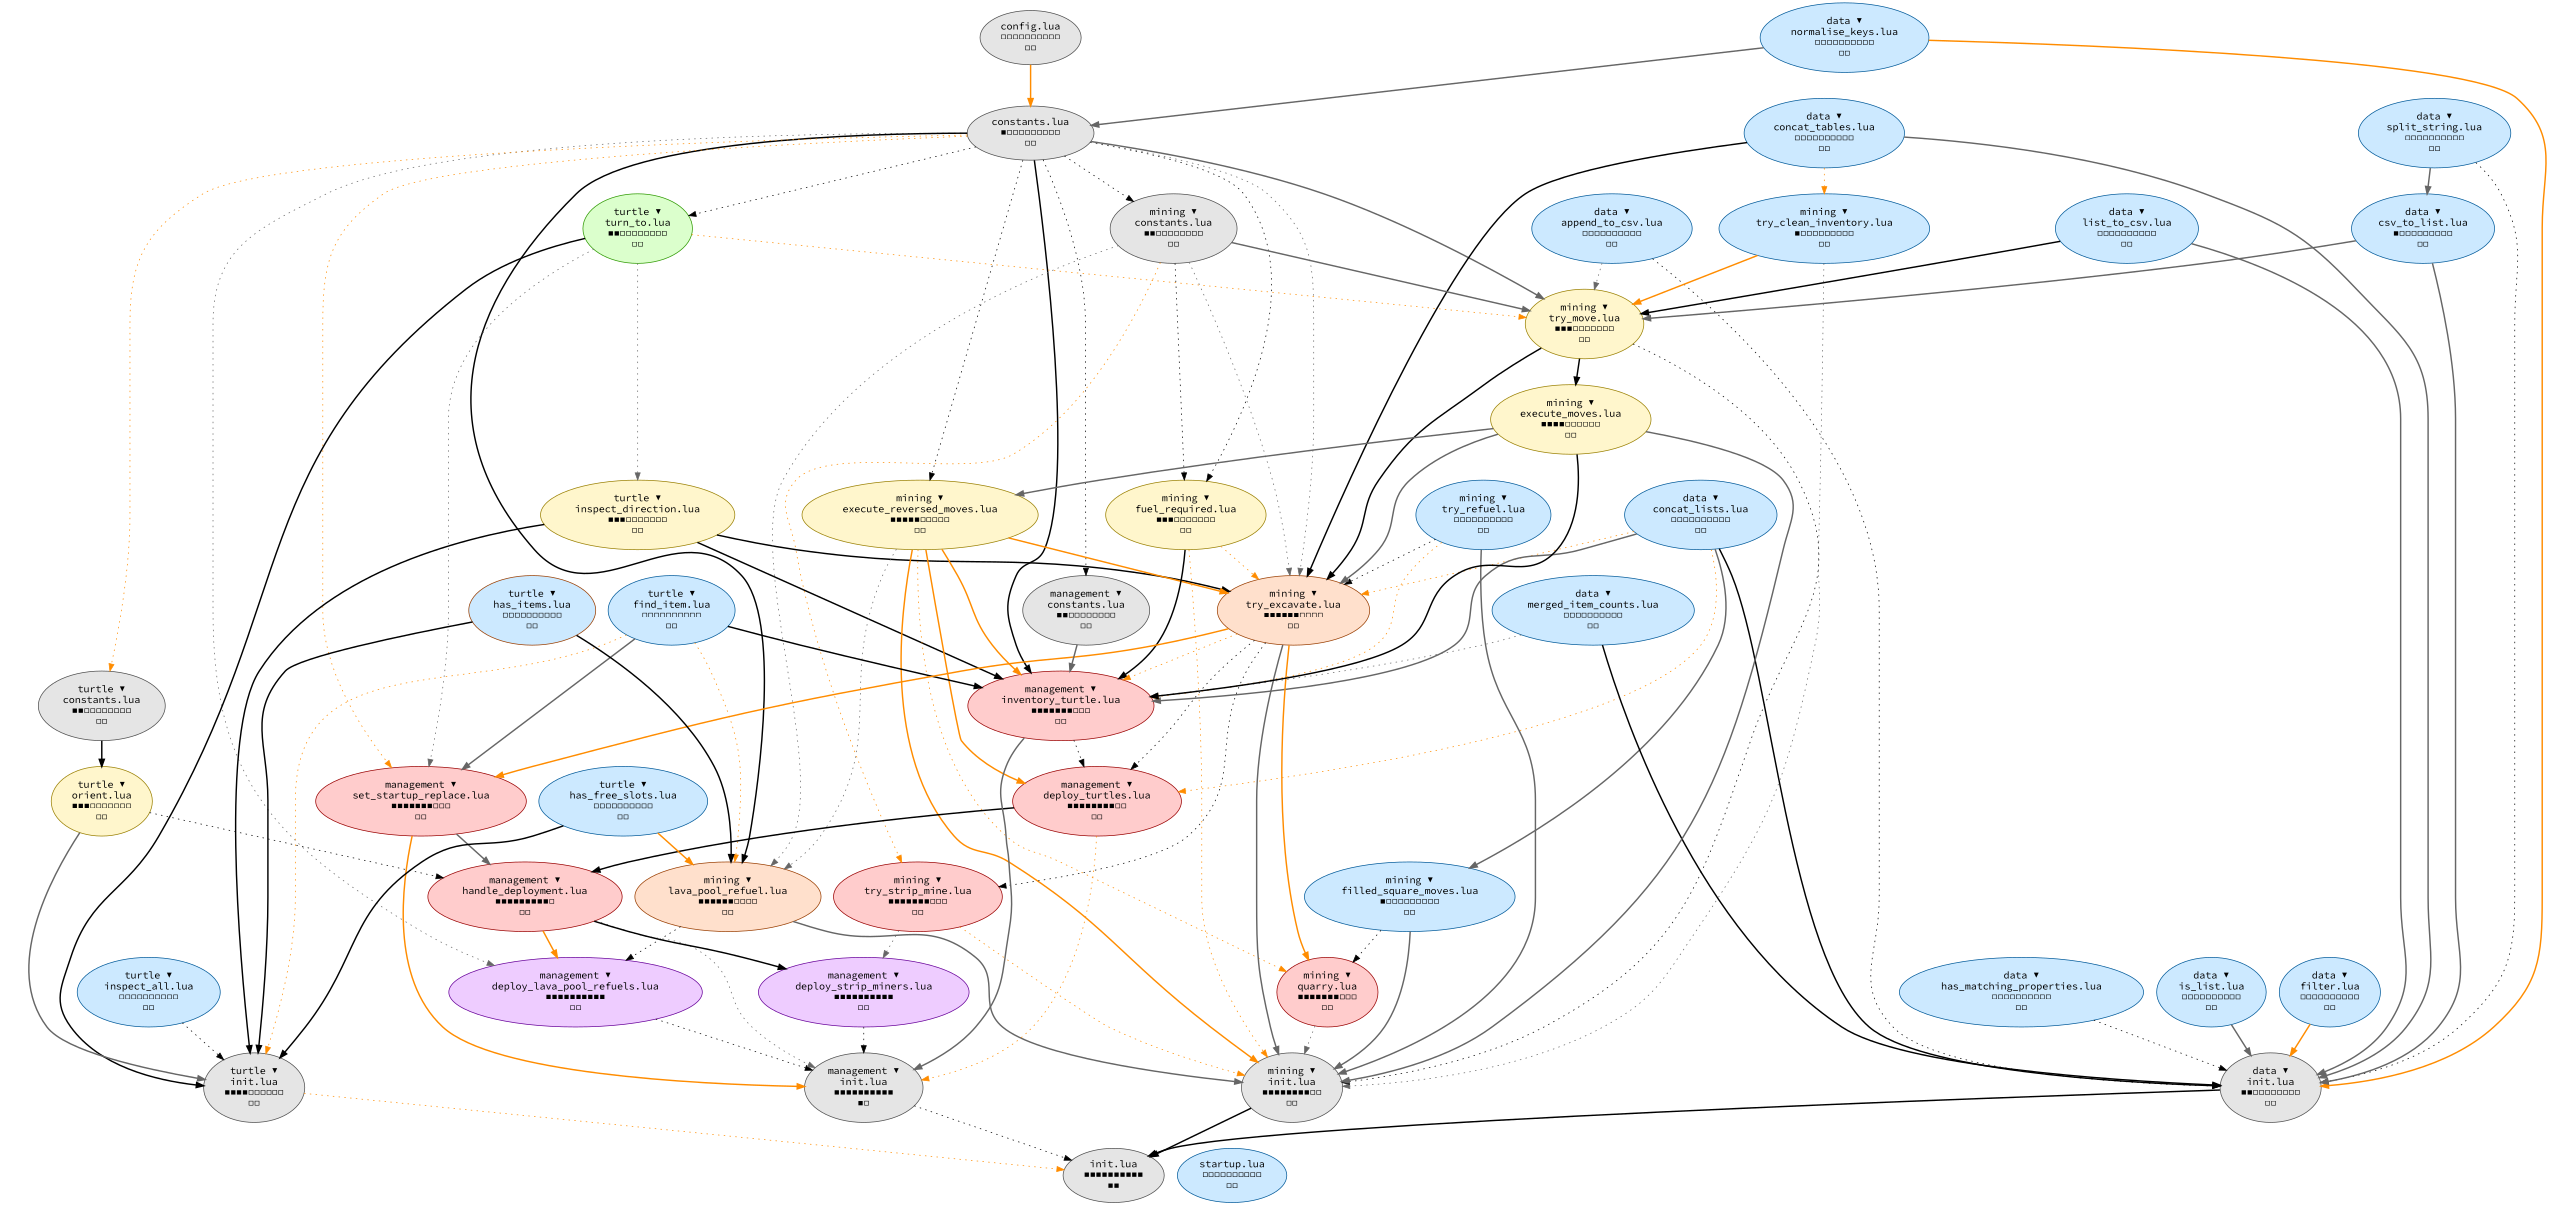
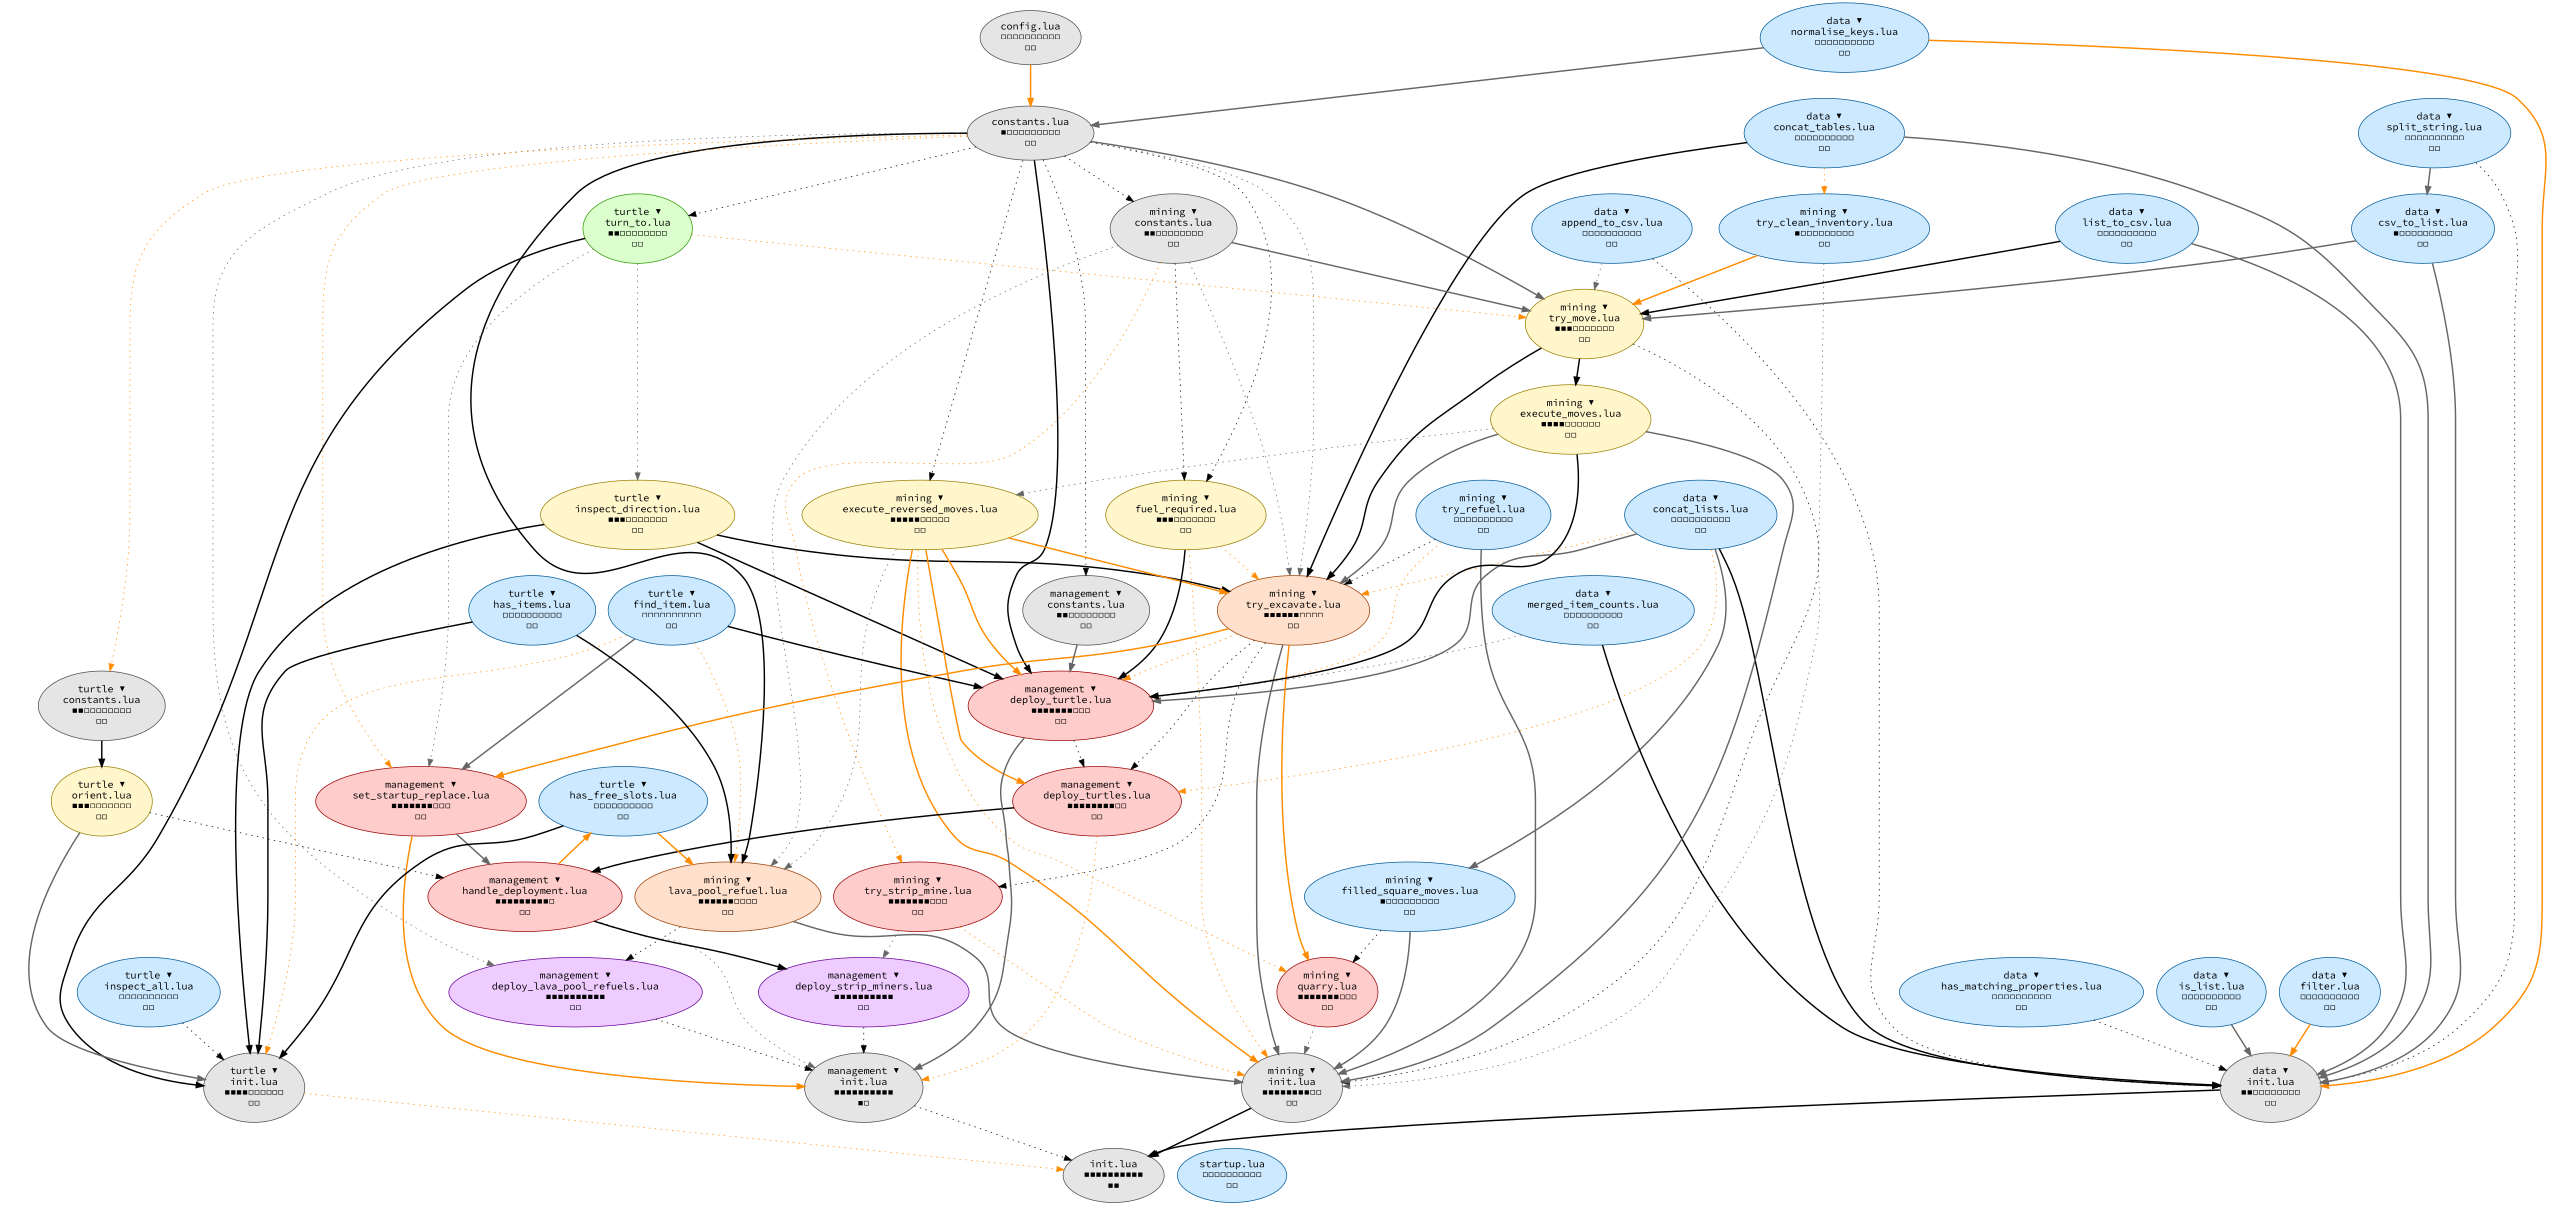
(1258, 457) -> (1258, 457)
(532, 610) -> (532, 610)
(1061, 706) -> (1061, 706)
(548, 941) -> (572, 851)
